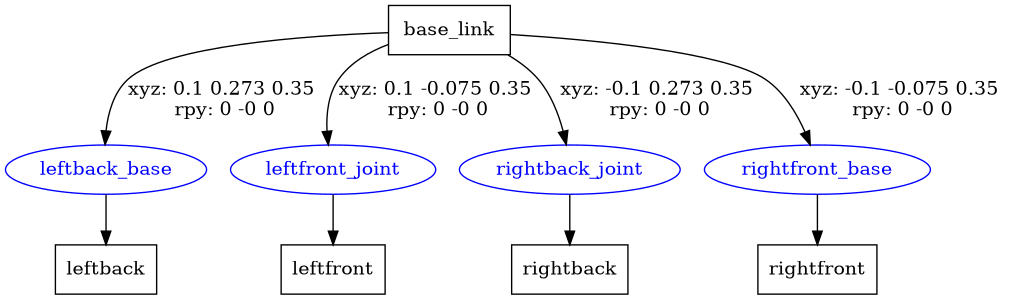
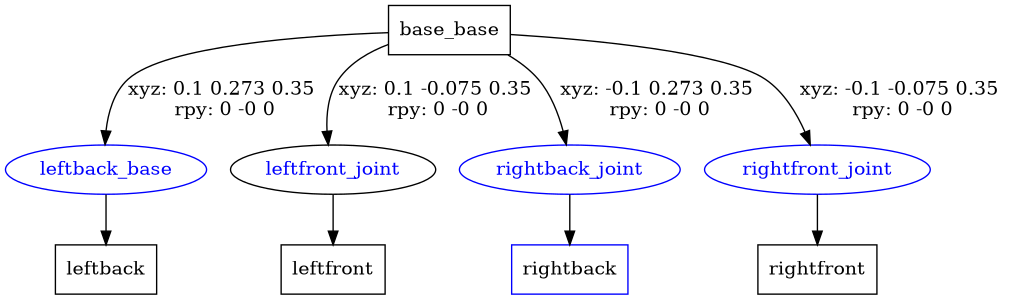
(449, 30) -> (449, 30)
(333, 170) -> (333, 170)
(817, 170) -> (817, 170)
(570, 270) -> (570, 270)
